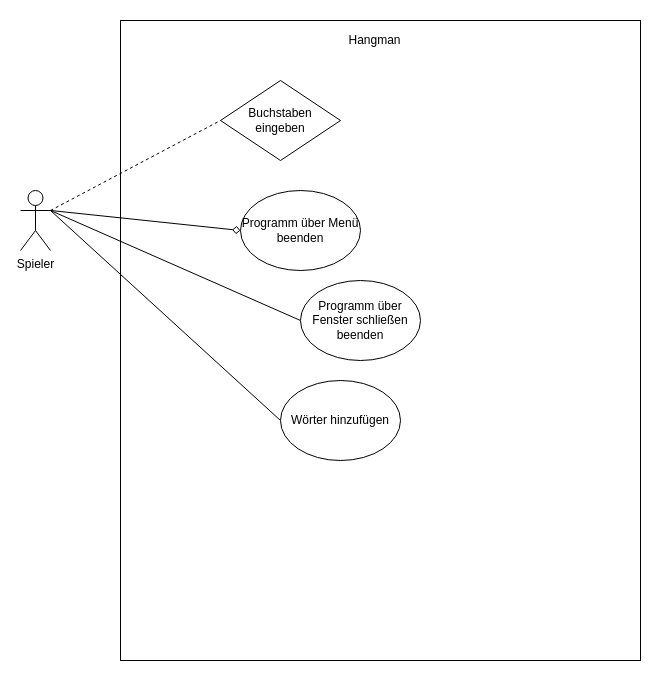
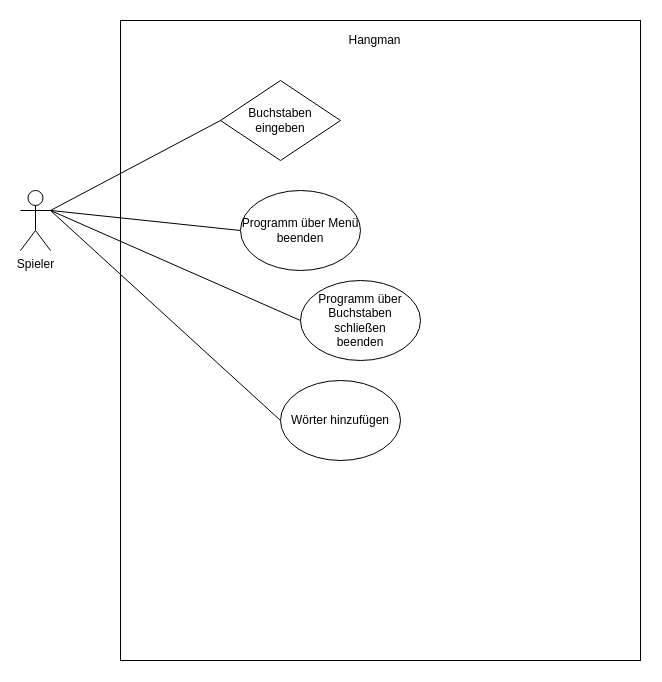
(136, 165) -> (136, 165)
(232, 230) -> (236, 230)
(361, 321) -> (361, 321)
